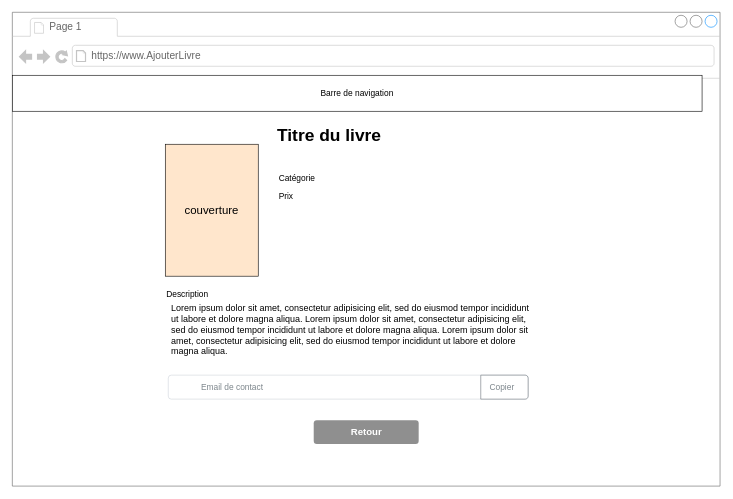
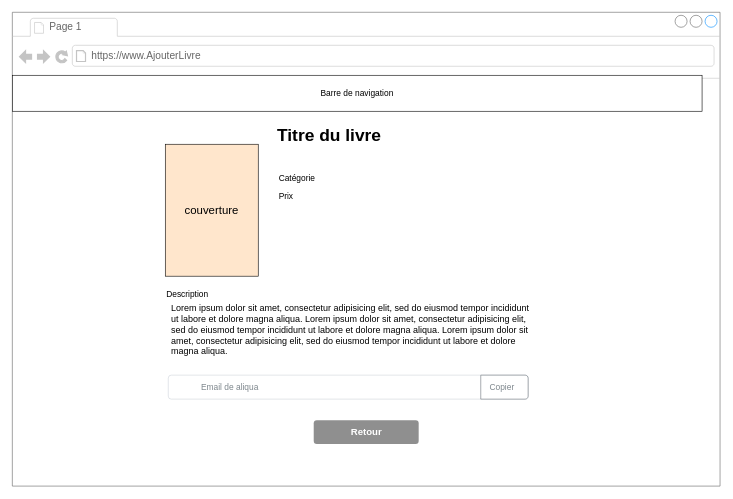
(235, 387) -> (230, 387)
